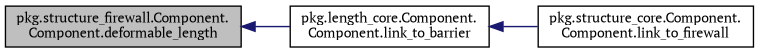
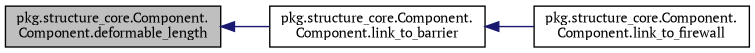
(123, 27) -> (113, 27)
(390, 27) -> (377, 27)
